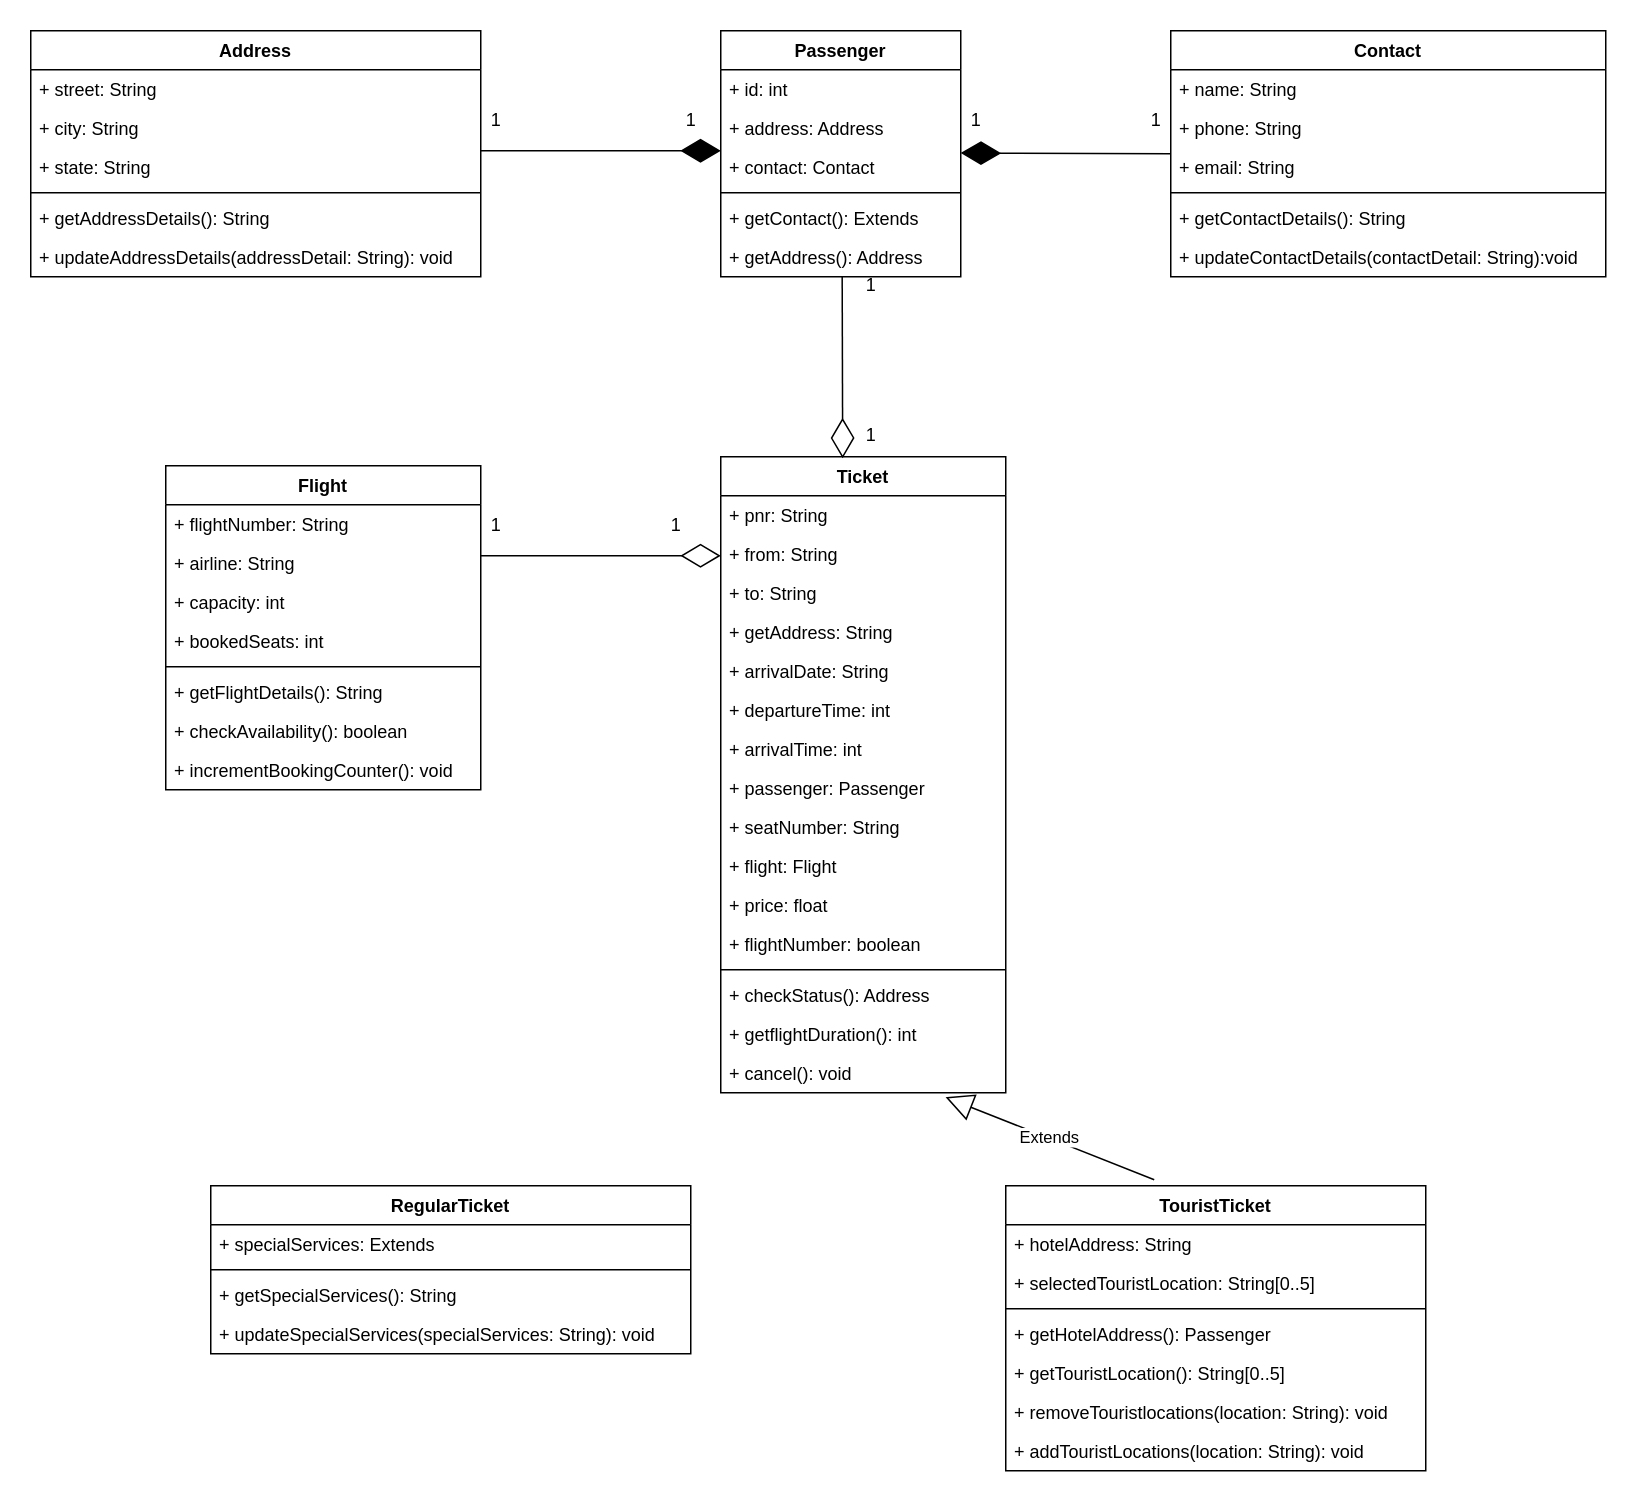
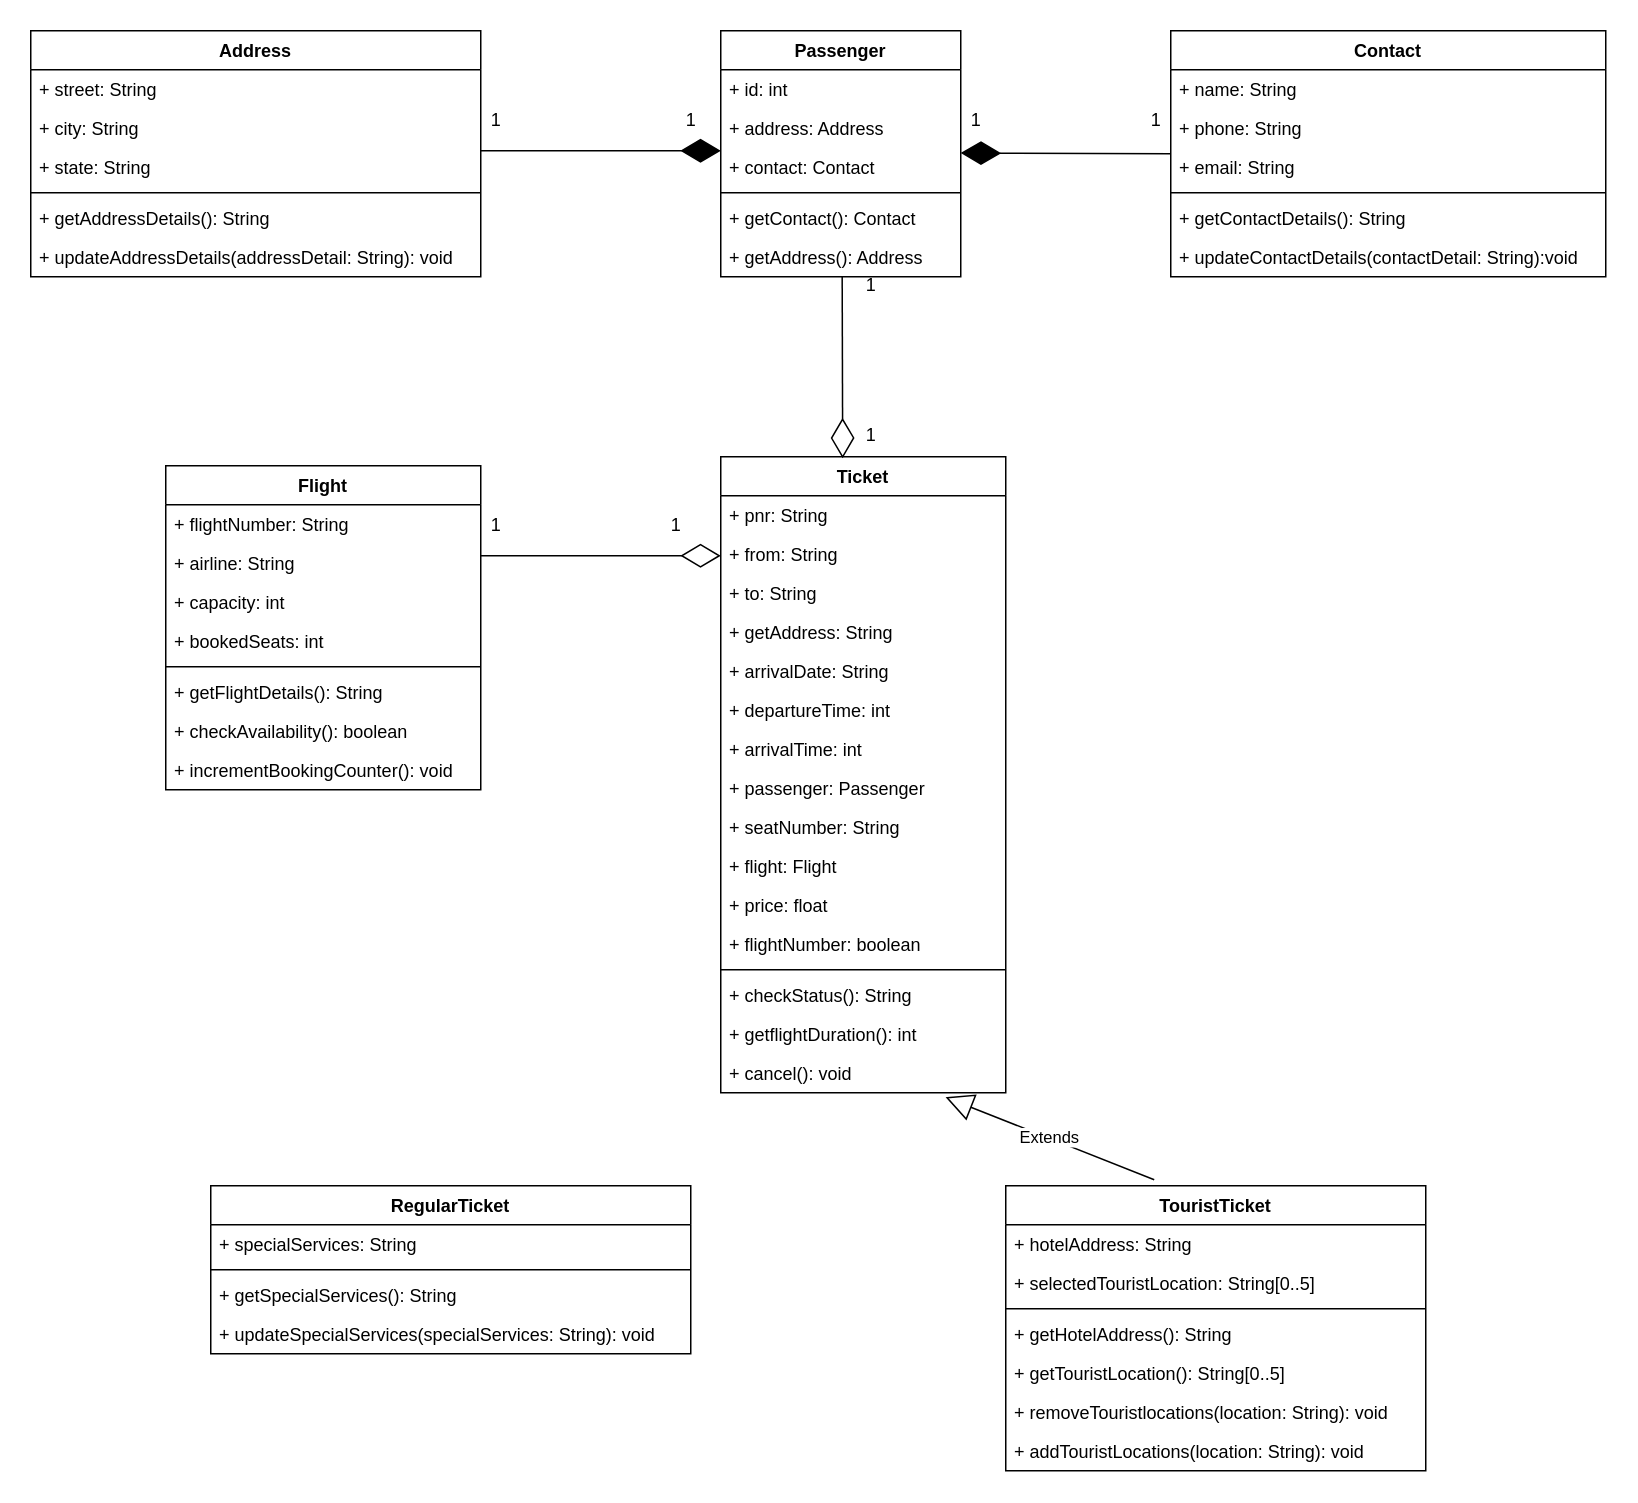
(838, 219) -> (838, 219)
(843, 996) -> (836, 996)
(336, 1245) -> (329, 1245)
(1156, 1335) -> (1138, 1335)
